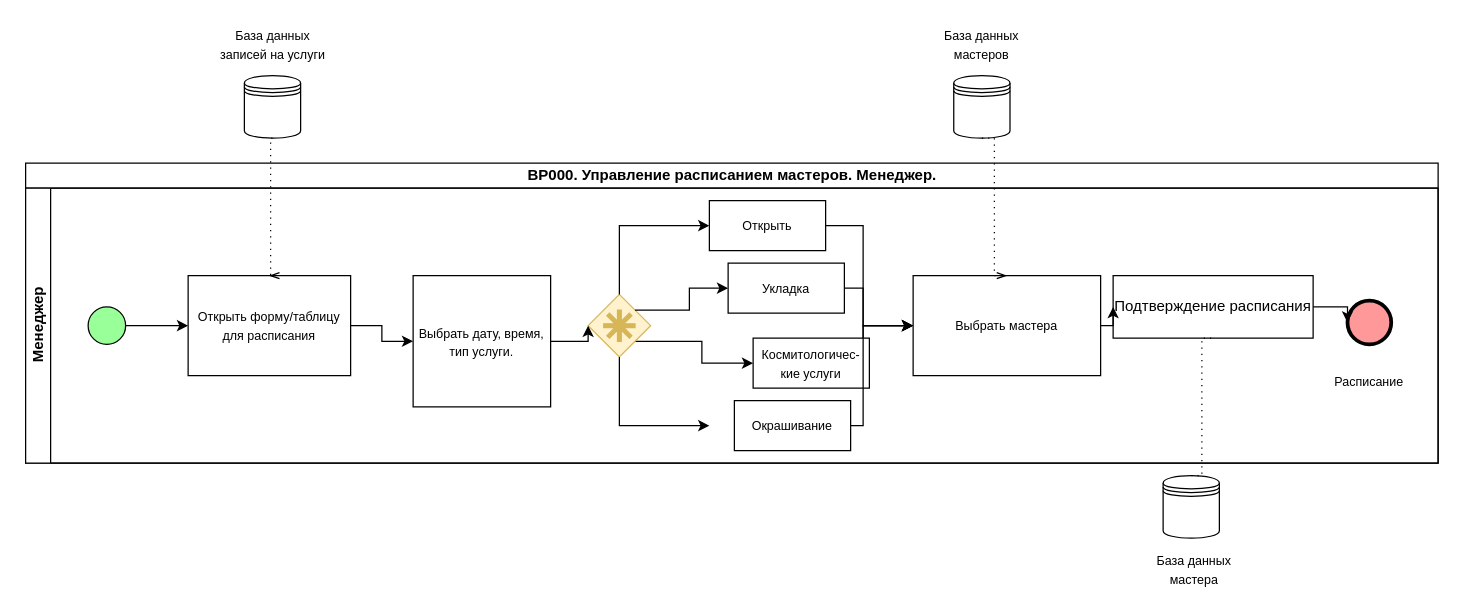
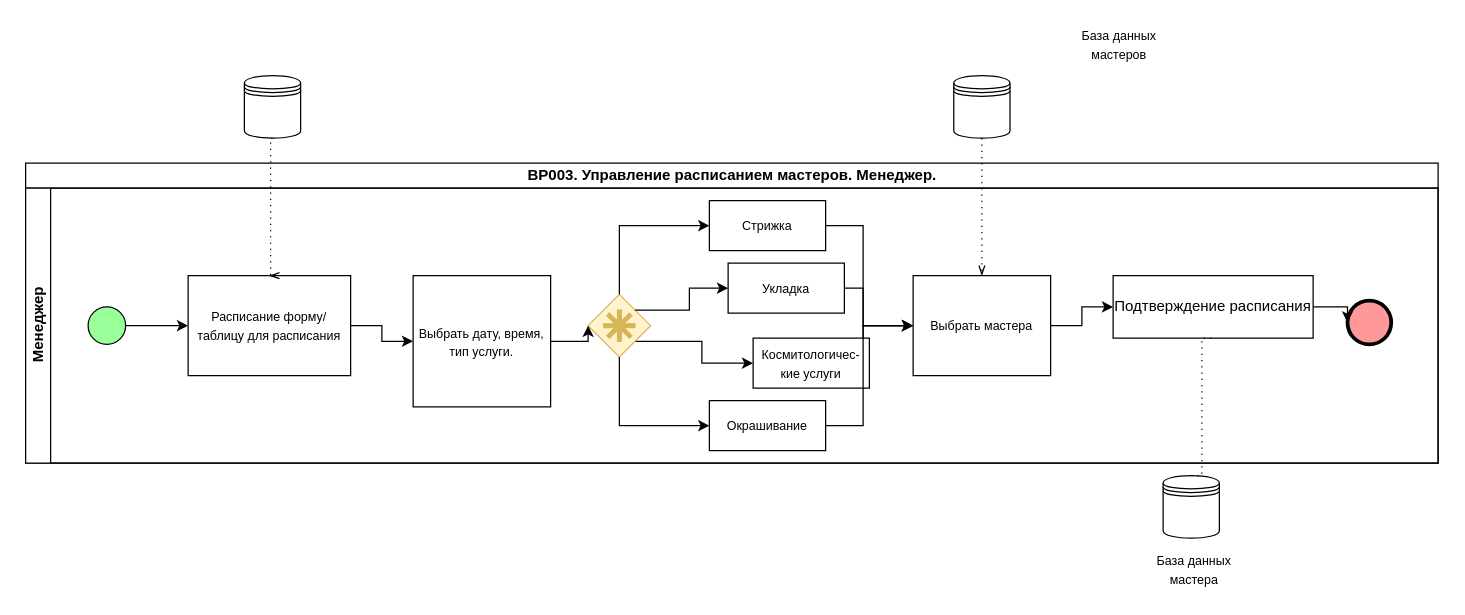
(273, 44) -> none
(982, 44) -> (1119, 44)
(733, 176) -> (733, 176)
(768, 226) -> (768, 226)
(269, 326) -> (269, 326)
(1007, 326) -> (982, 326)
(1369, 382) -> none
(793, 426) -> (768, 426)
